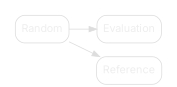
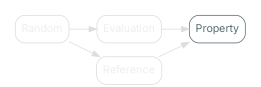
none -> (217, 29)
